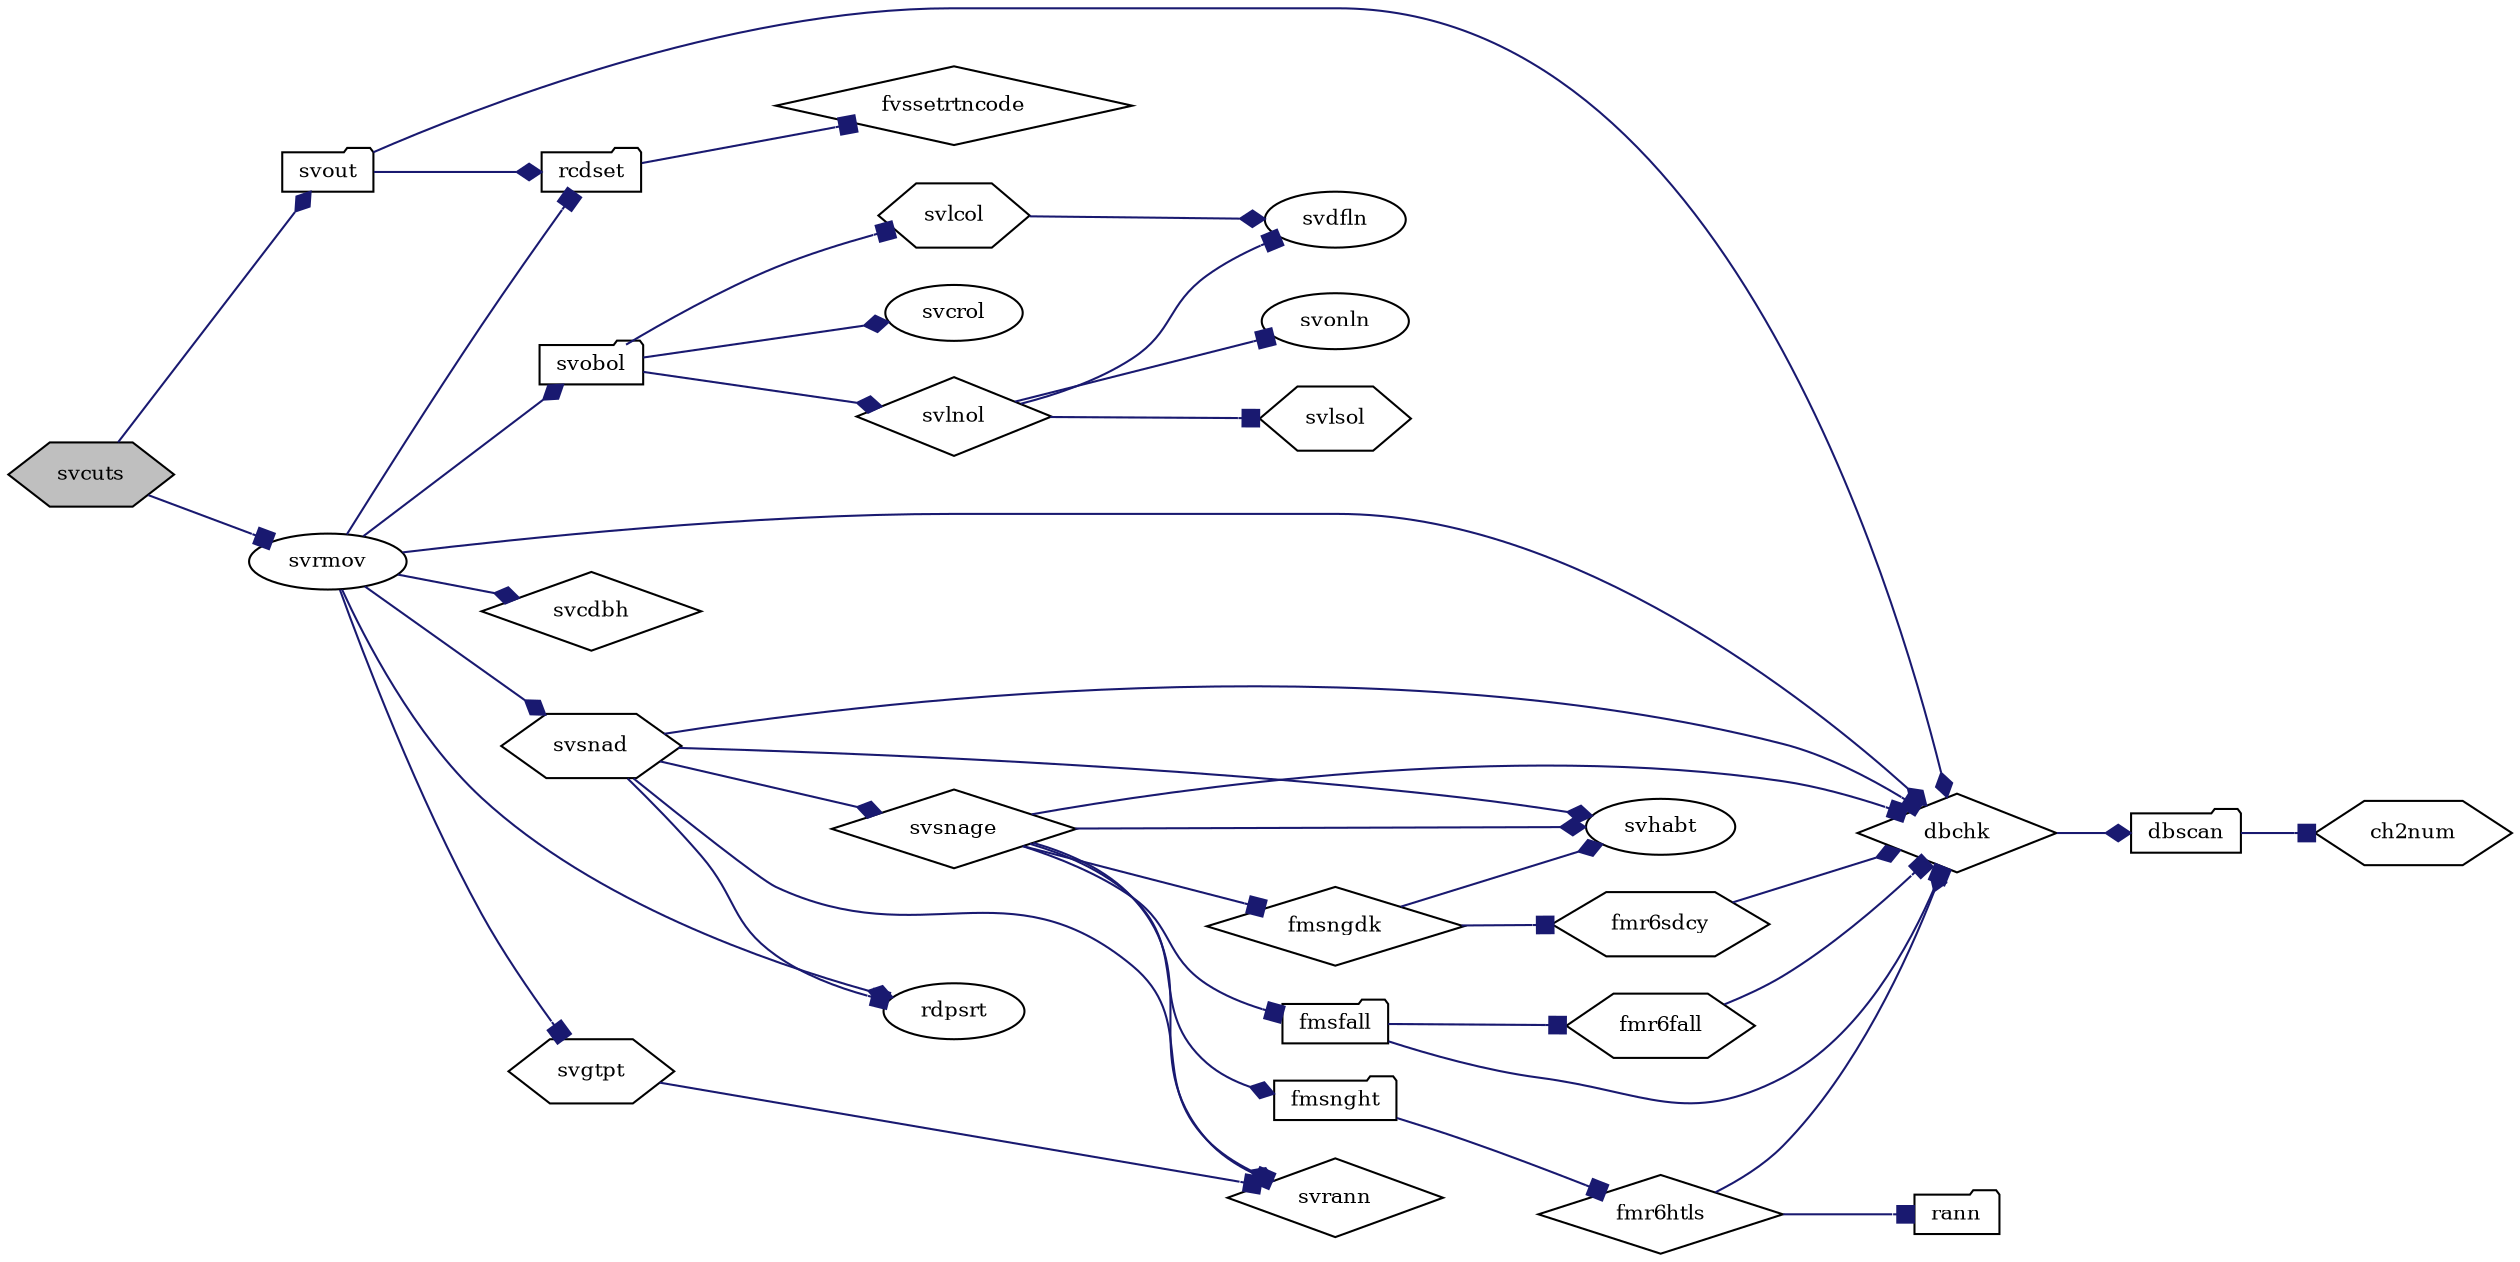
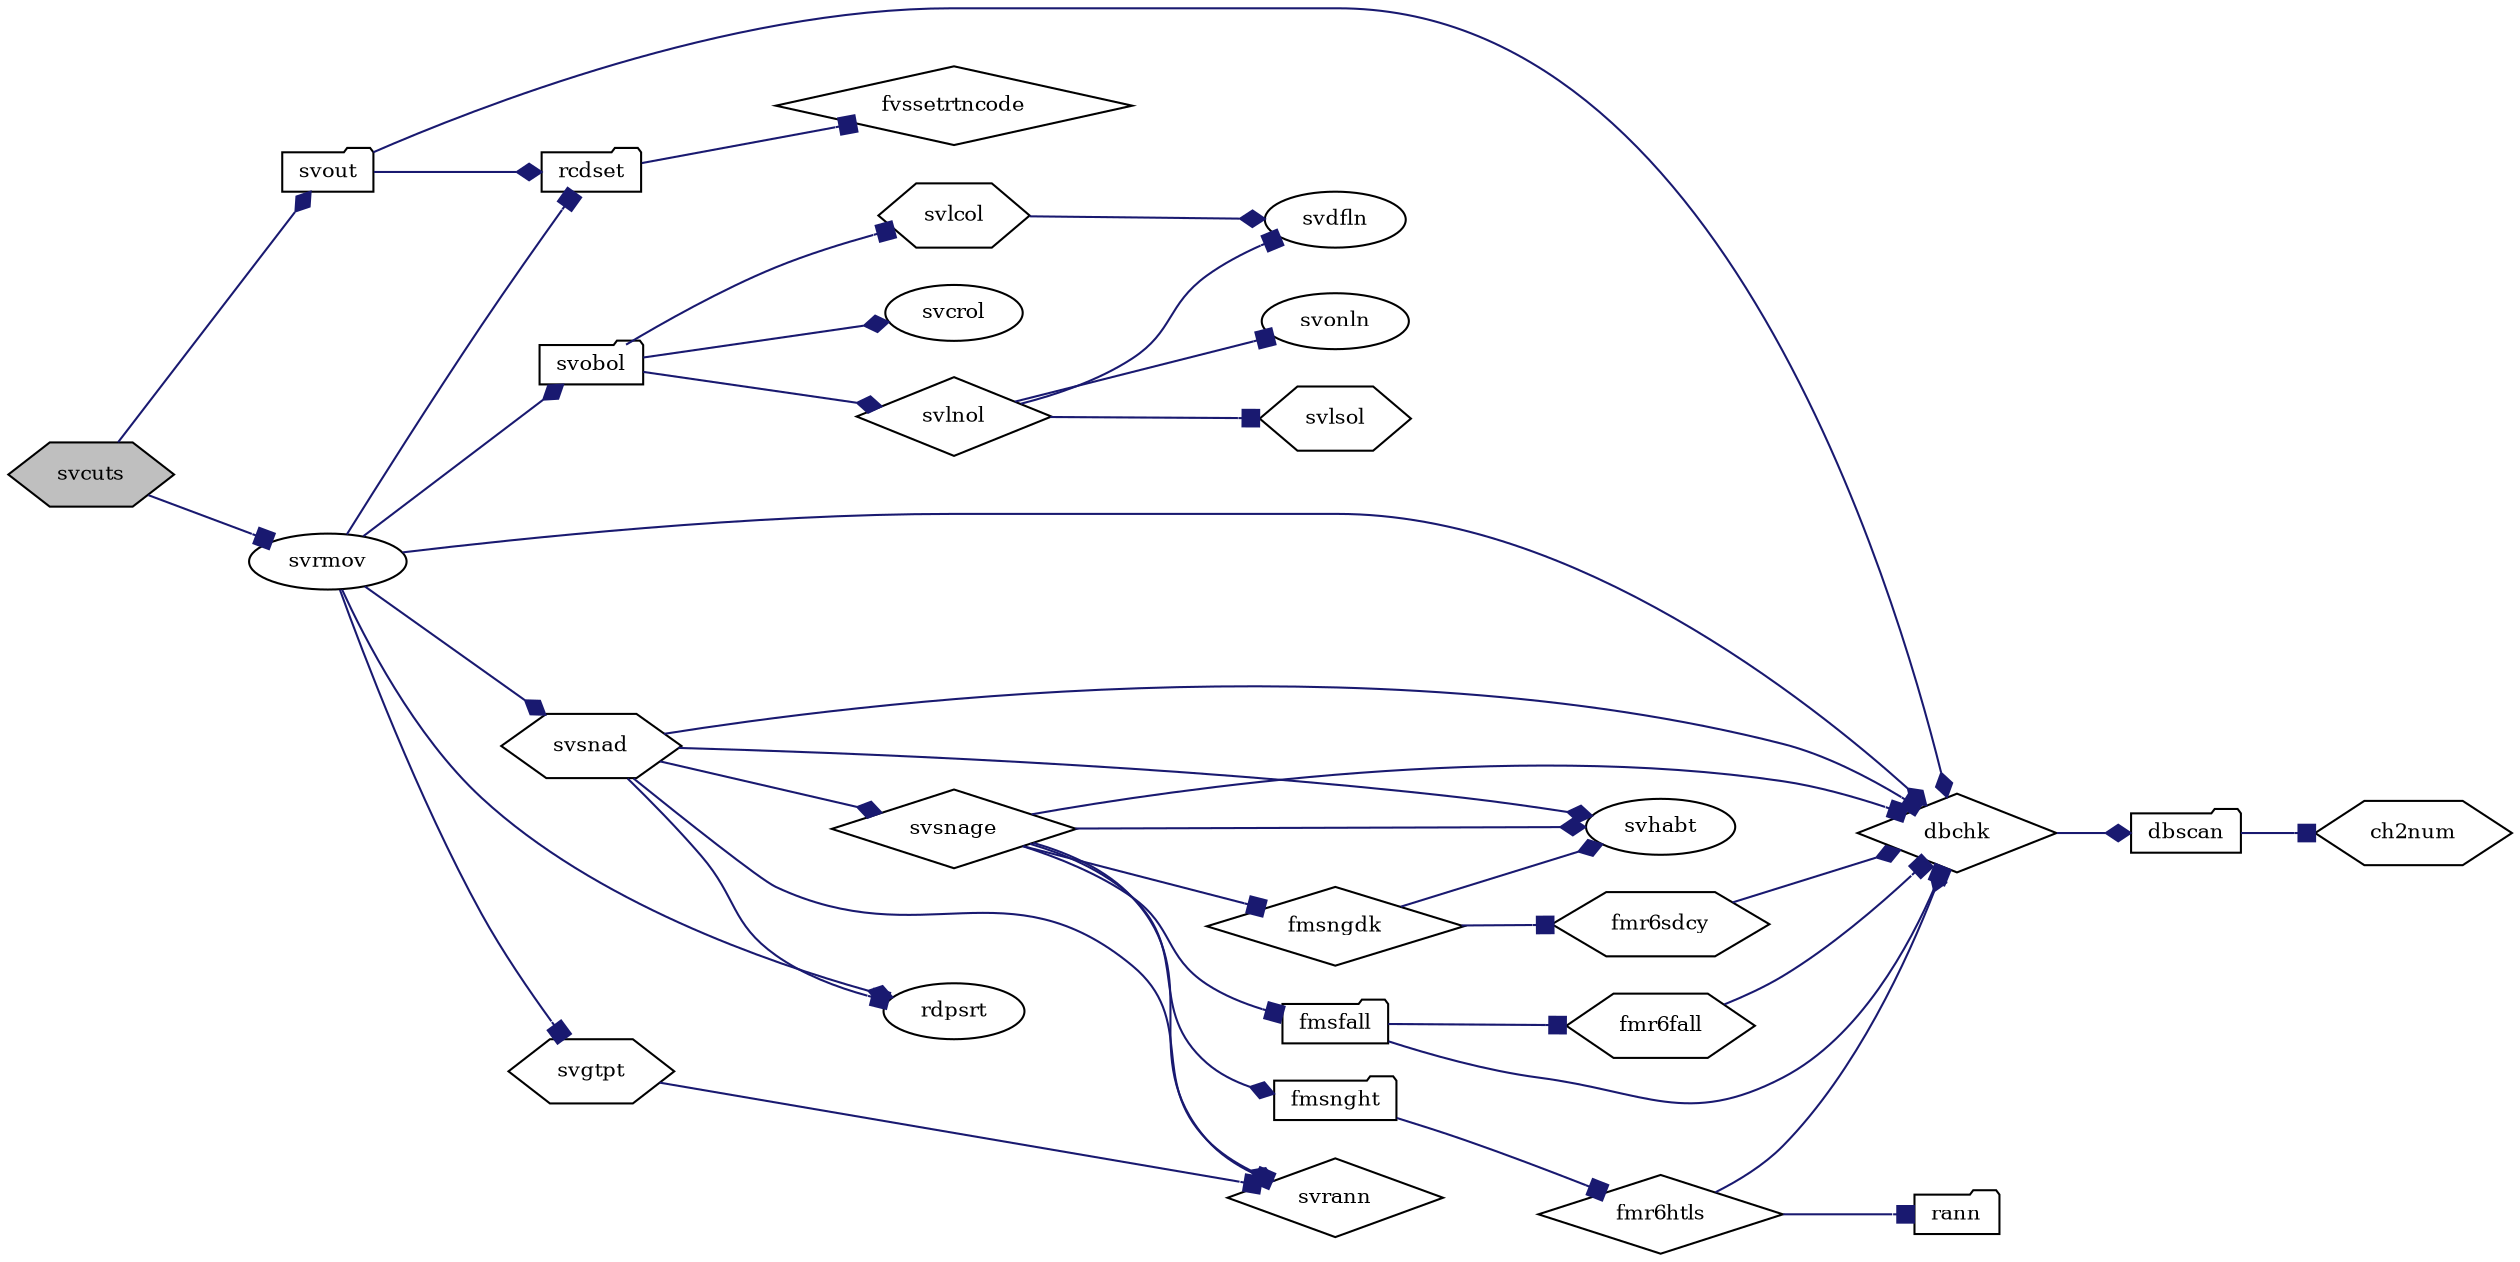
(591, 611) -> none
